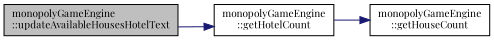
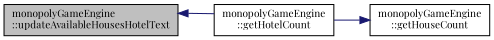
(191, 27) -> (201, 13)
